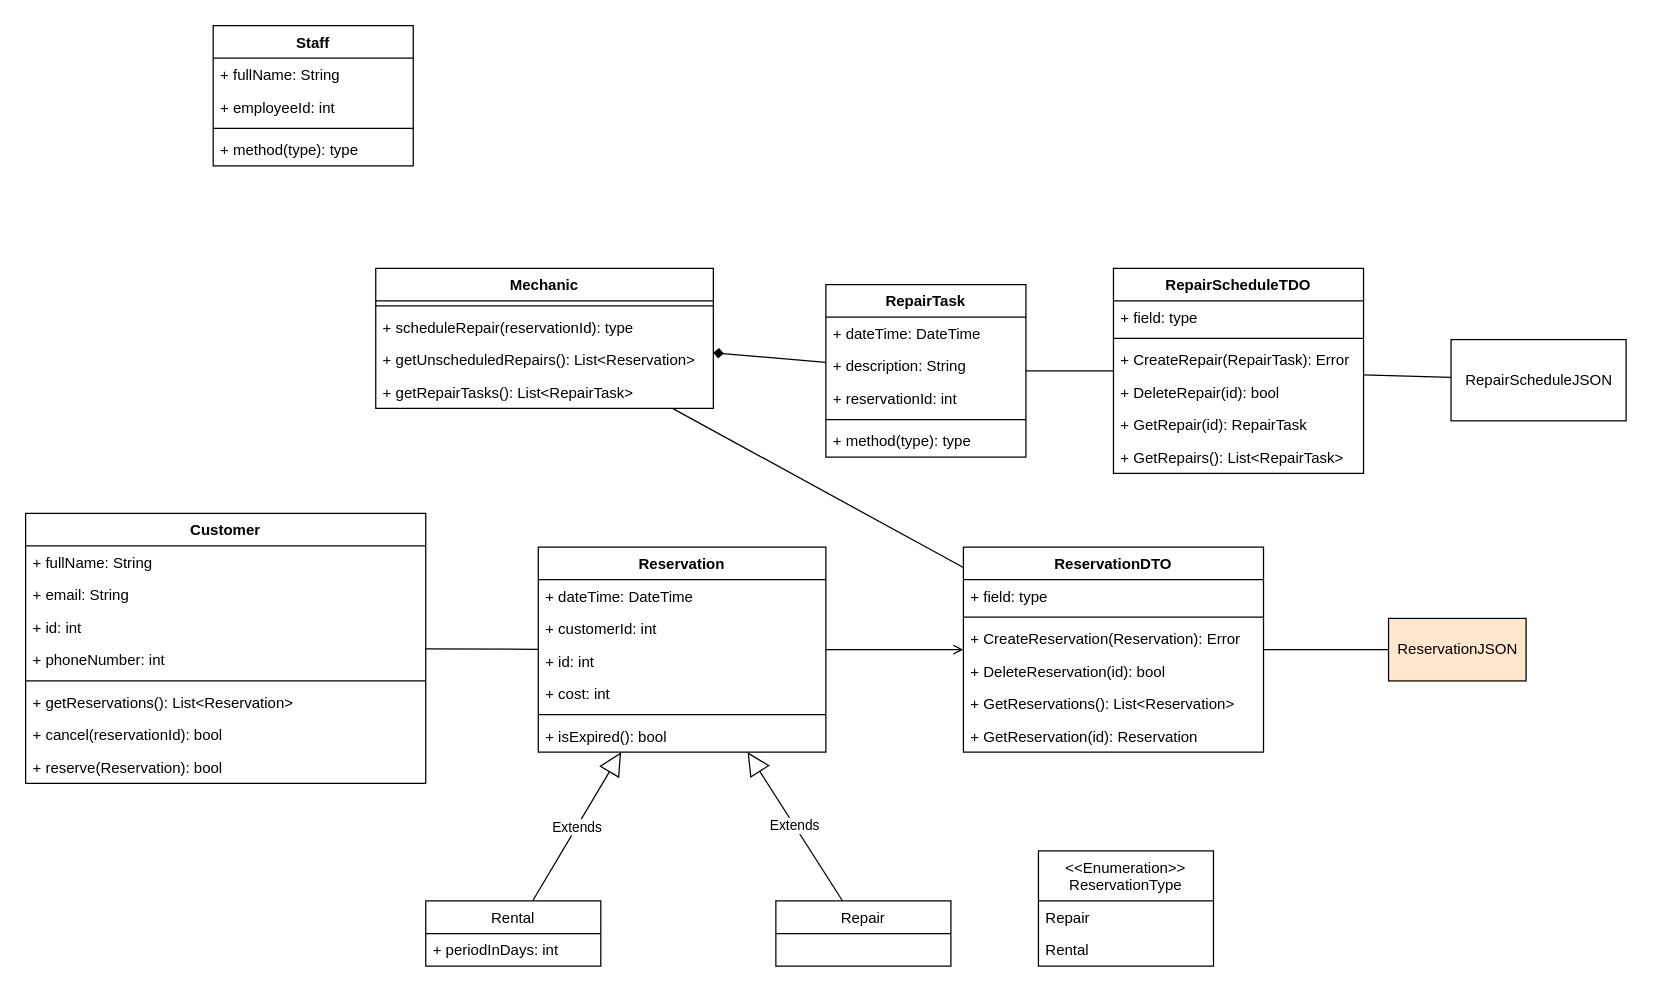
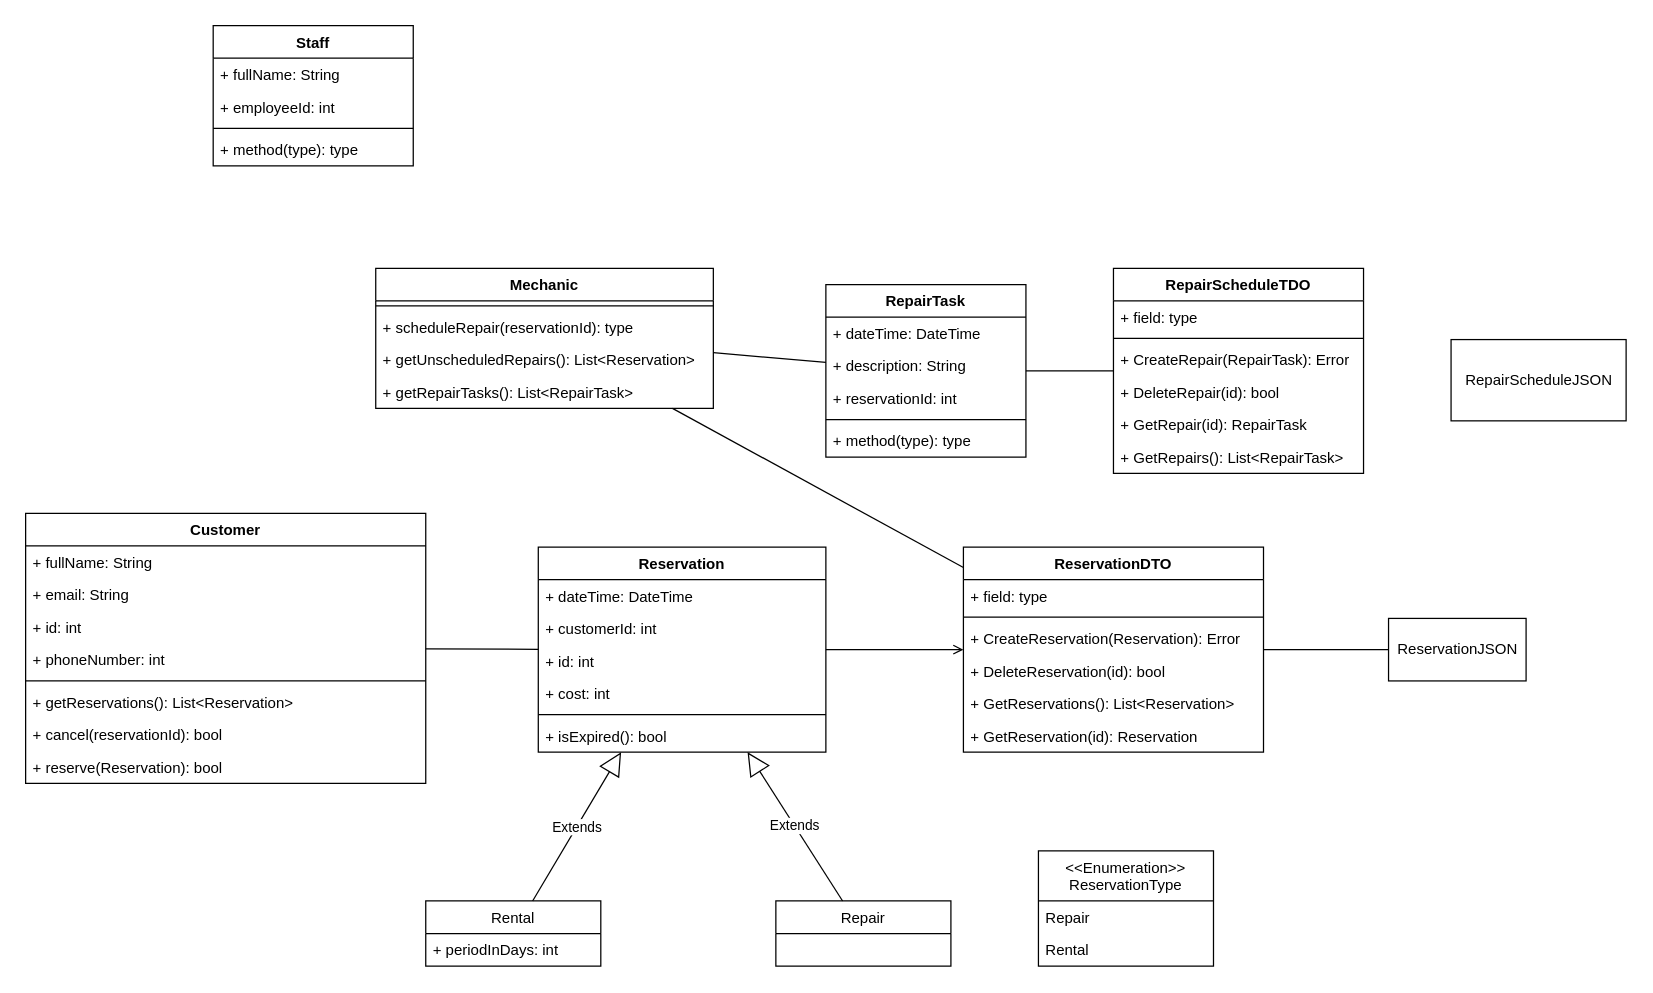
(724, 353) -> (720, 353)
(1407, 376) -> none
(1457, 649) -> (1457, 649)
